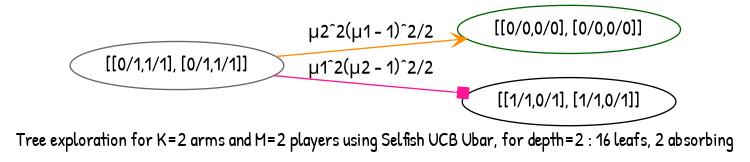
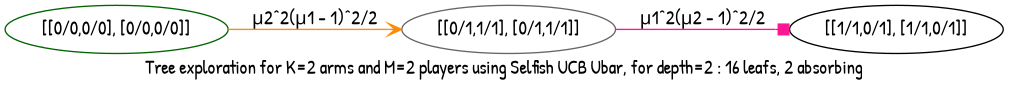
(364, 48) -> (308, 29)
